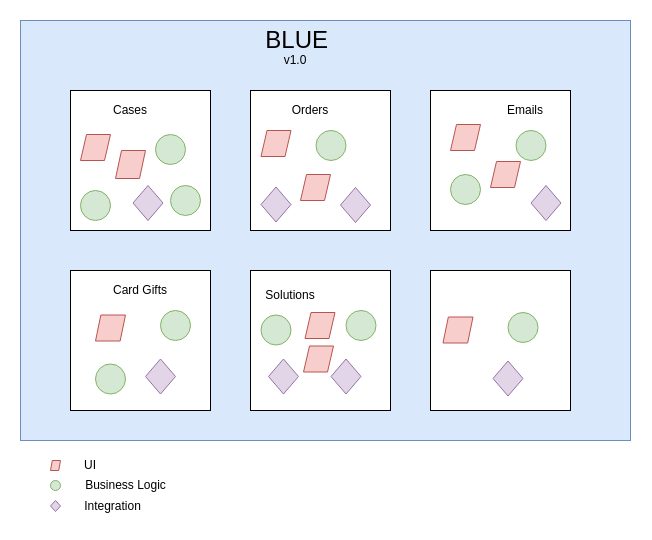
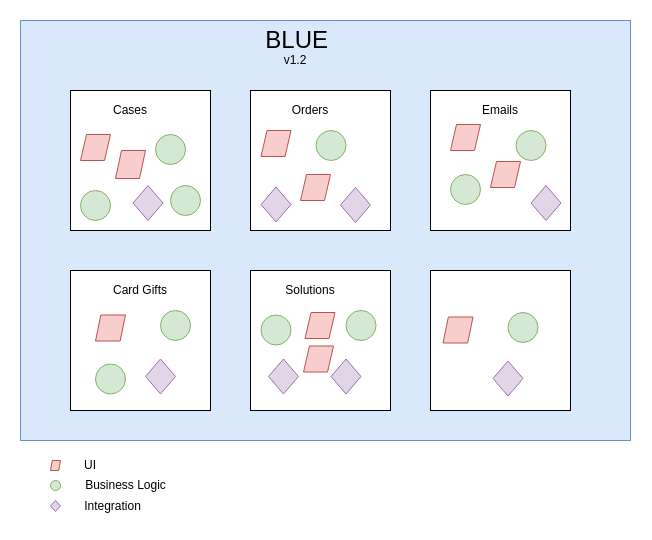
(296, 61) -> (296, 61)
(526, 111) -> (501, 111)
(291, 296) -> (311, 291)
